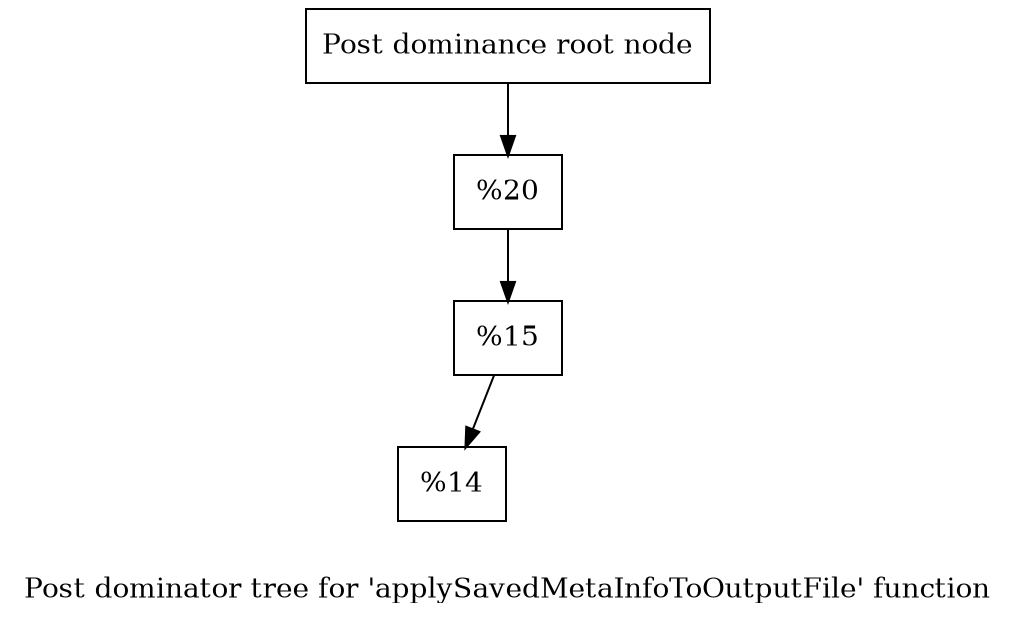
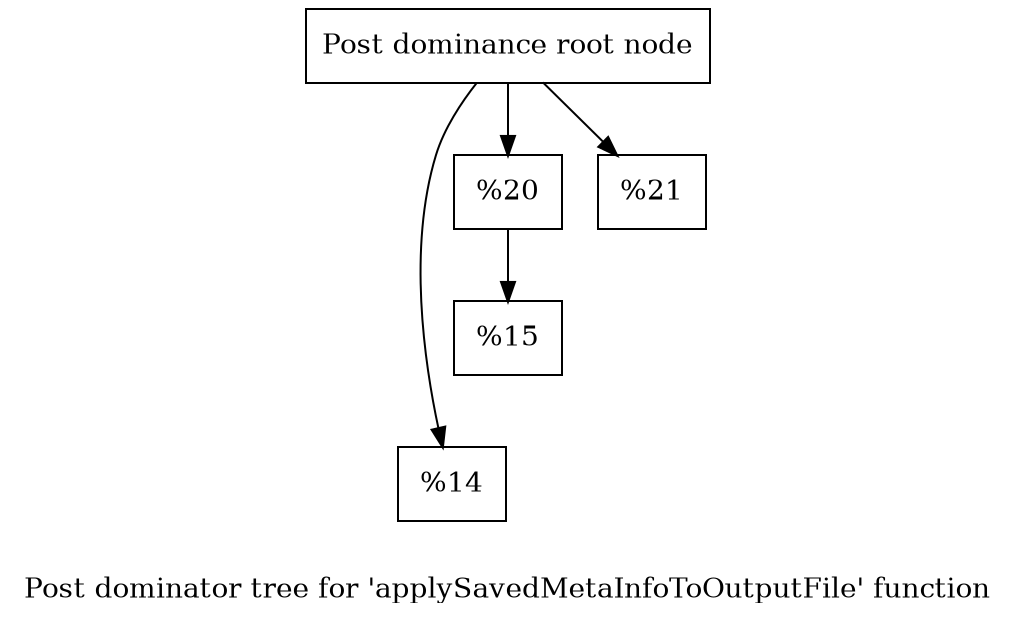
none -> (652, 192)
(484, 402) -> (421, 250)
